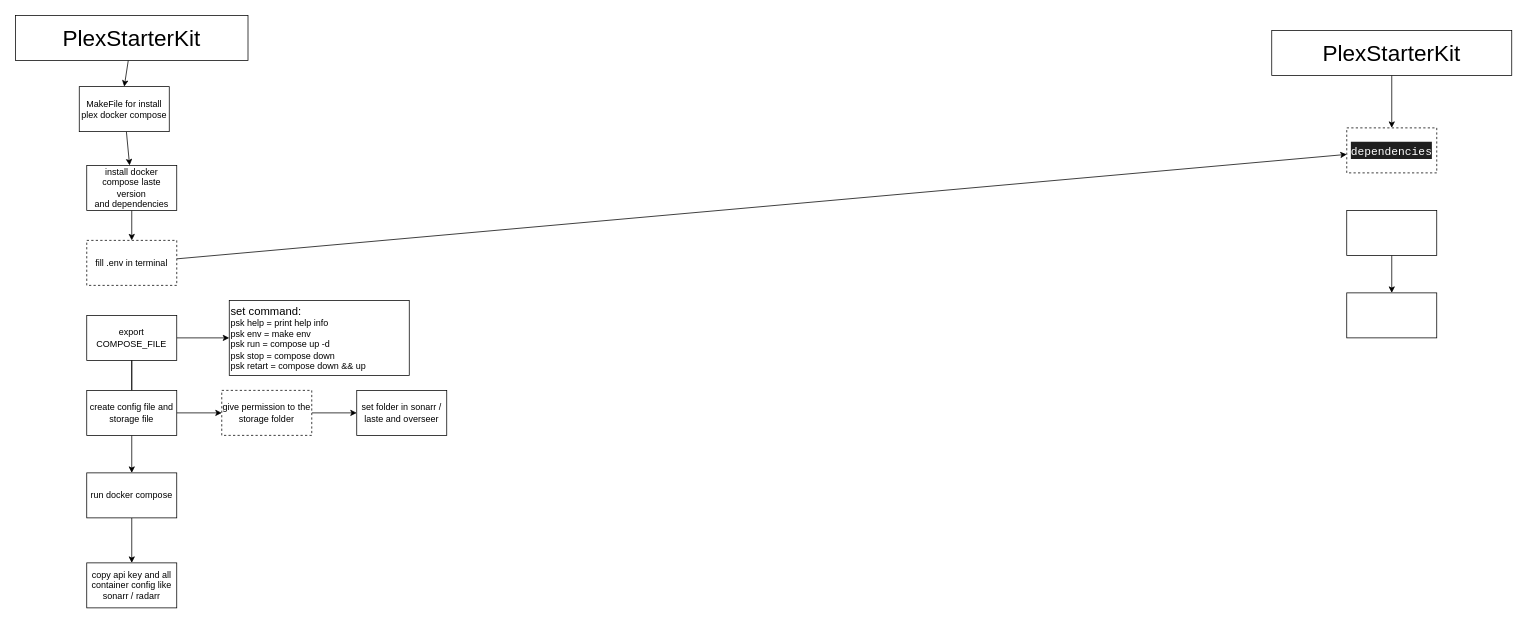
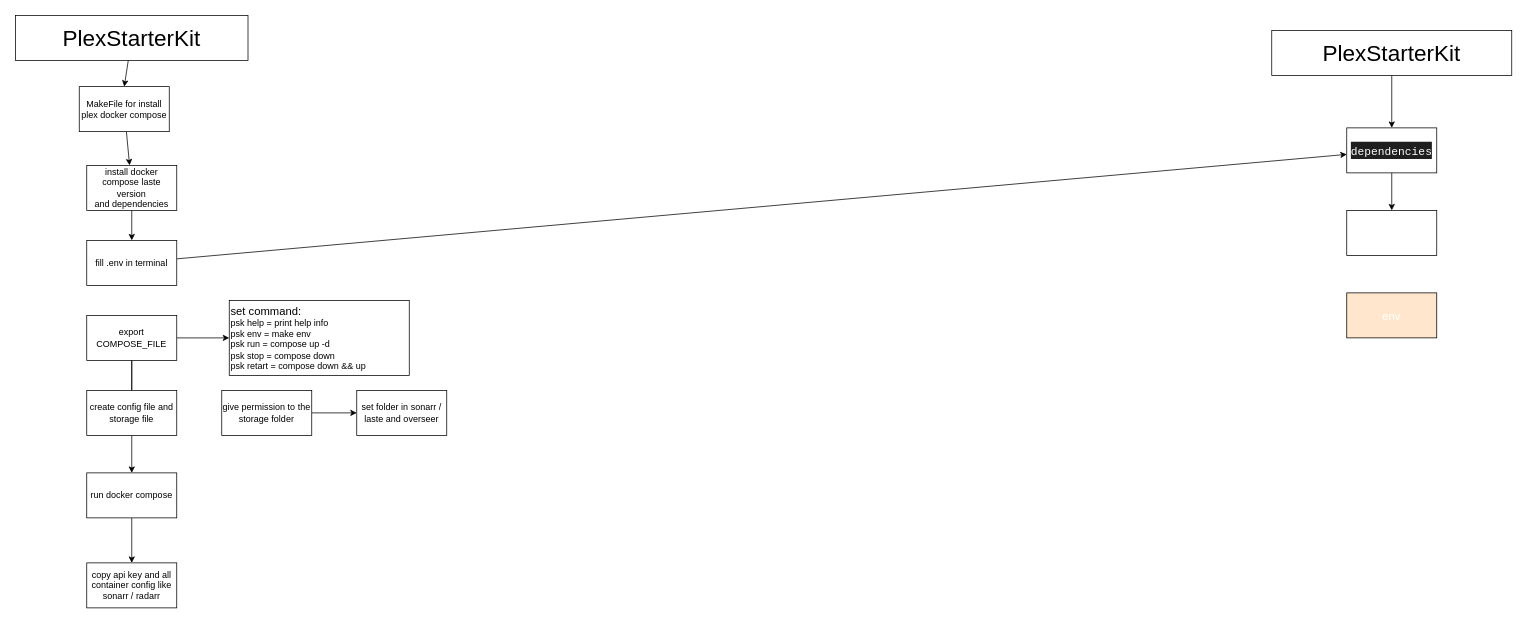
(1392, 150) -> (1392, 150)
none -> (1392, 189)
(132, 263) -> (132, 263)
(1392, 272) -> none
(1392, 315) -> (1392, 315)
(215, 413) -> none
(267, 413) -> (267, 413)
